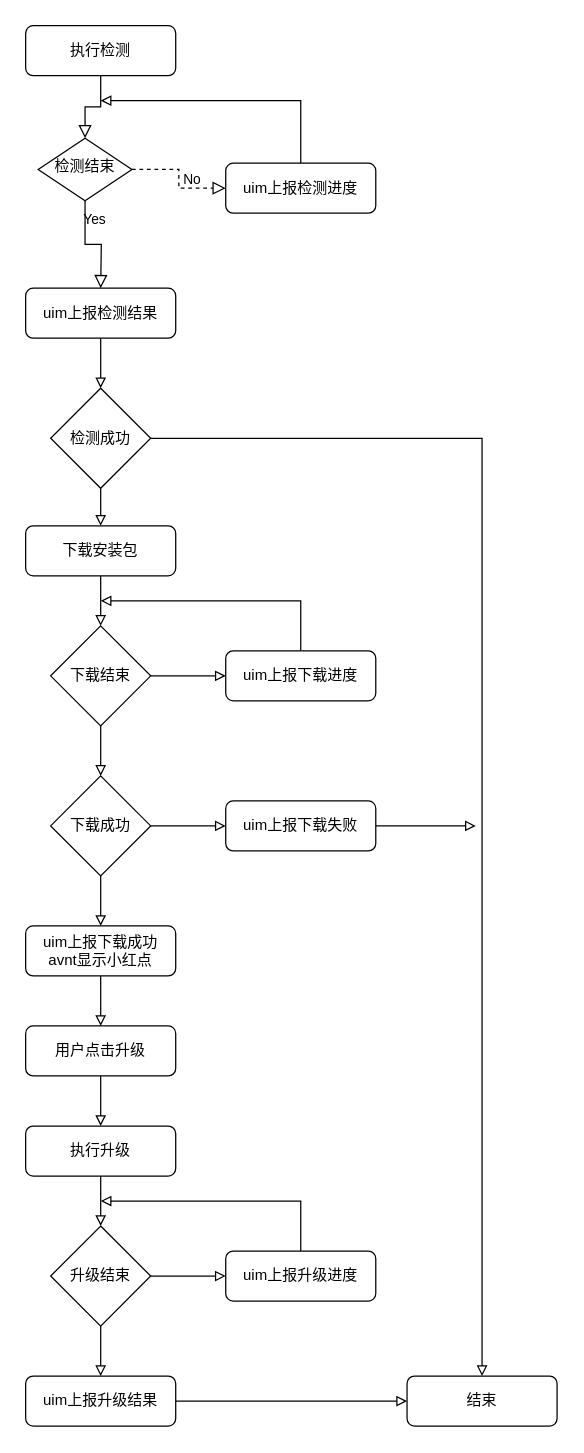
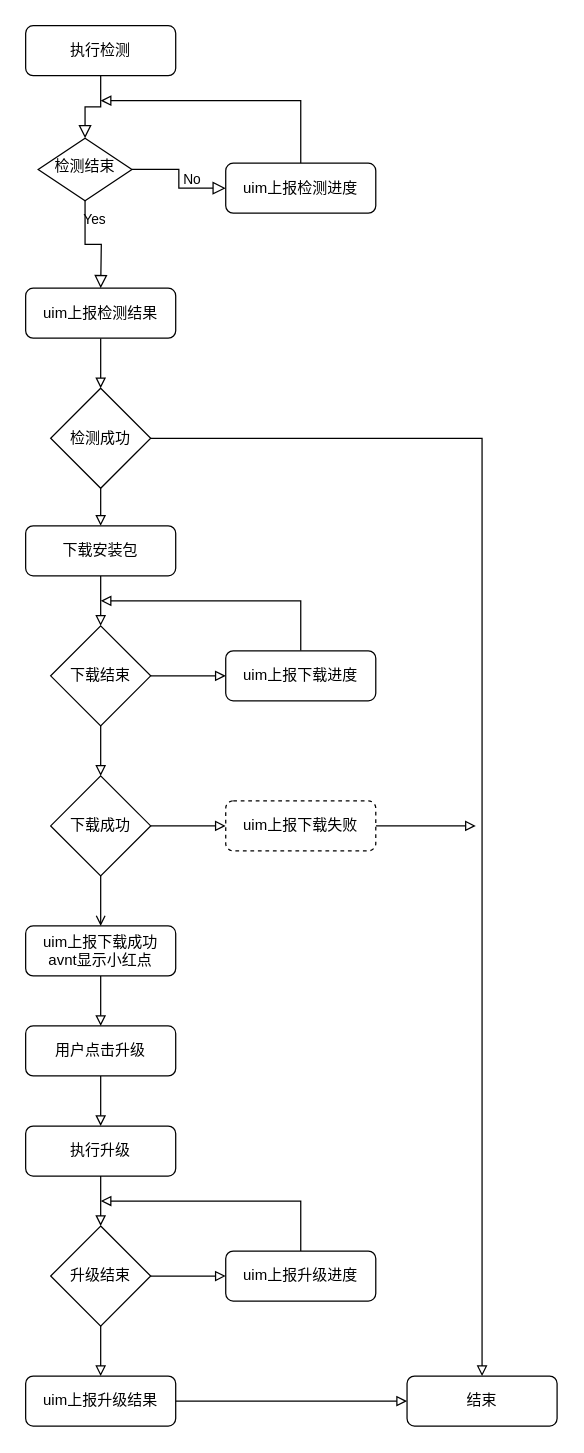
(179, 173) -> (179, 173)
(301, 826) -> (301, 826)
(101, 914) -> (101, 918)
